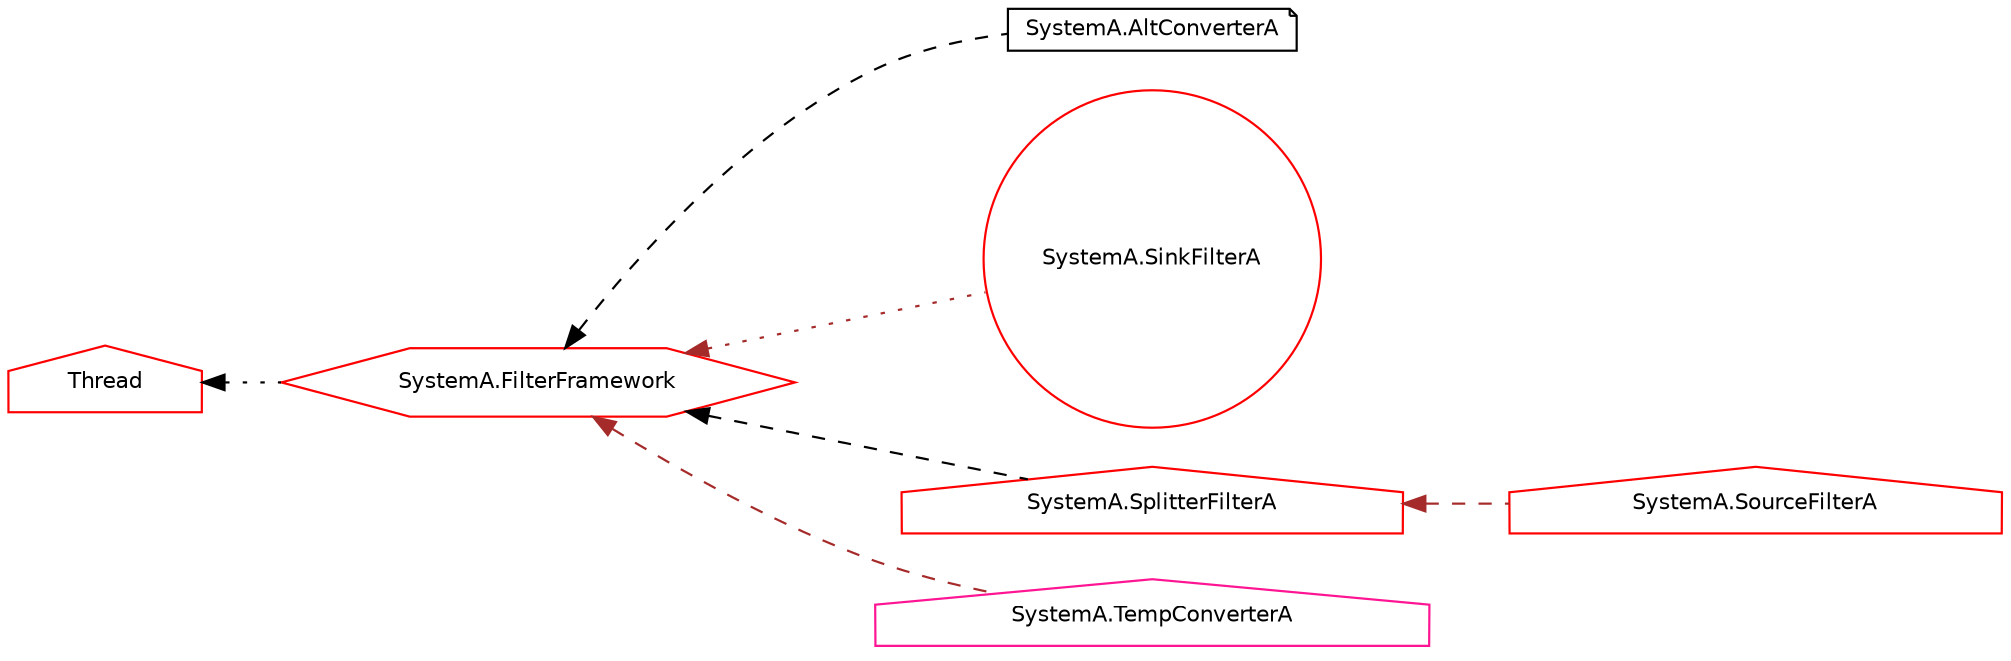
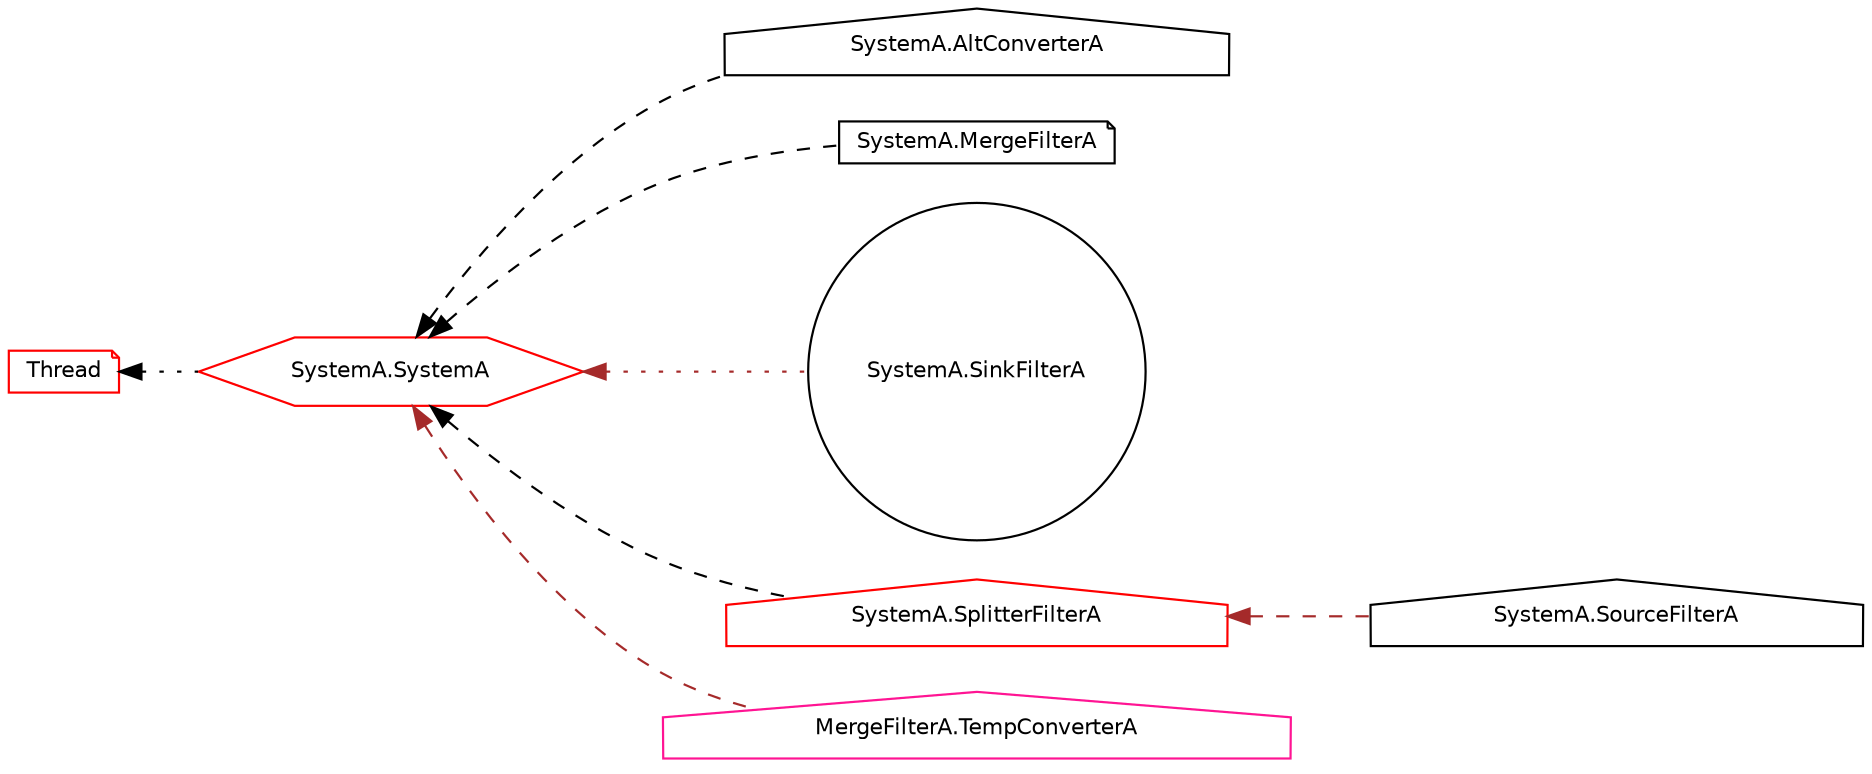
(1152, 30) -> (977, 45)
none -> (977, 142)
(1152, 259) -> (977, 372)
(105, 382) -> (64, 372)
(538, 382) -> (391, 372)
(1756, 504) -> (1617, 616)
(1152, 616) -> (977, 729)
